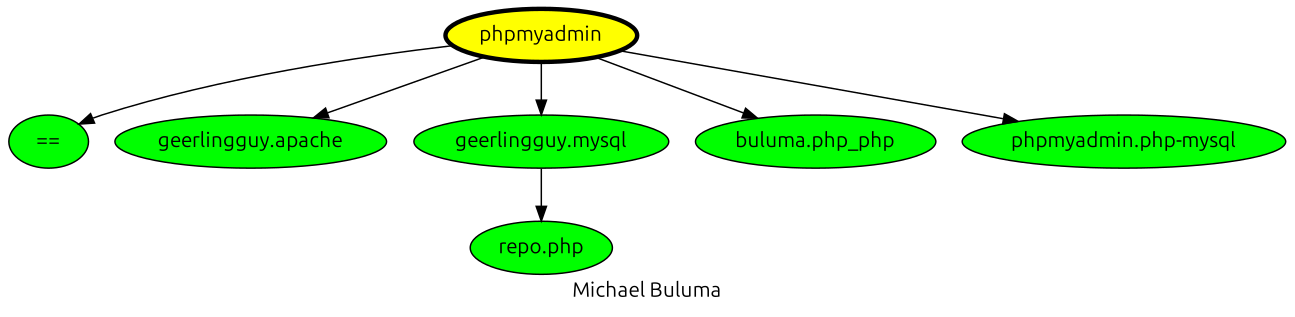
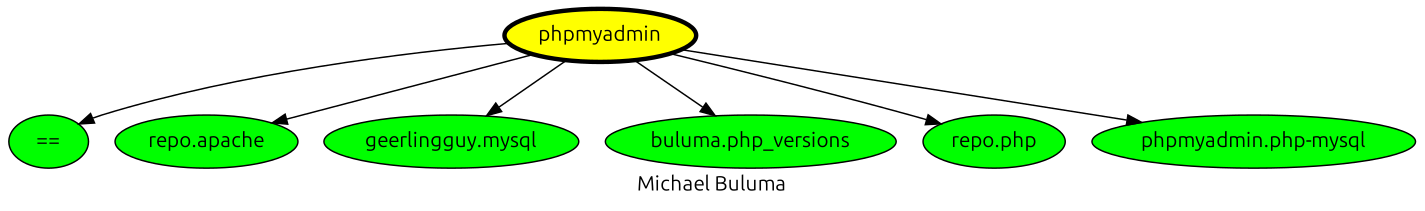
(251, 142) -> (206, 142)
(816, 142) -> (751, 142)
(541, 187) -> (799, 86)
